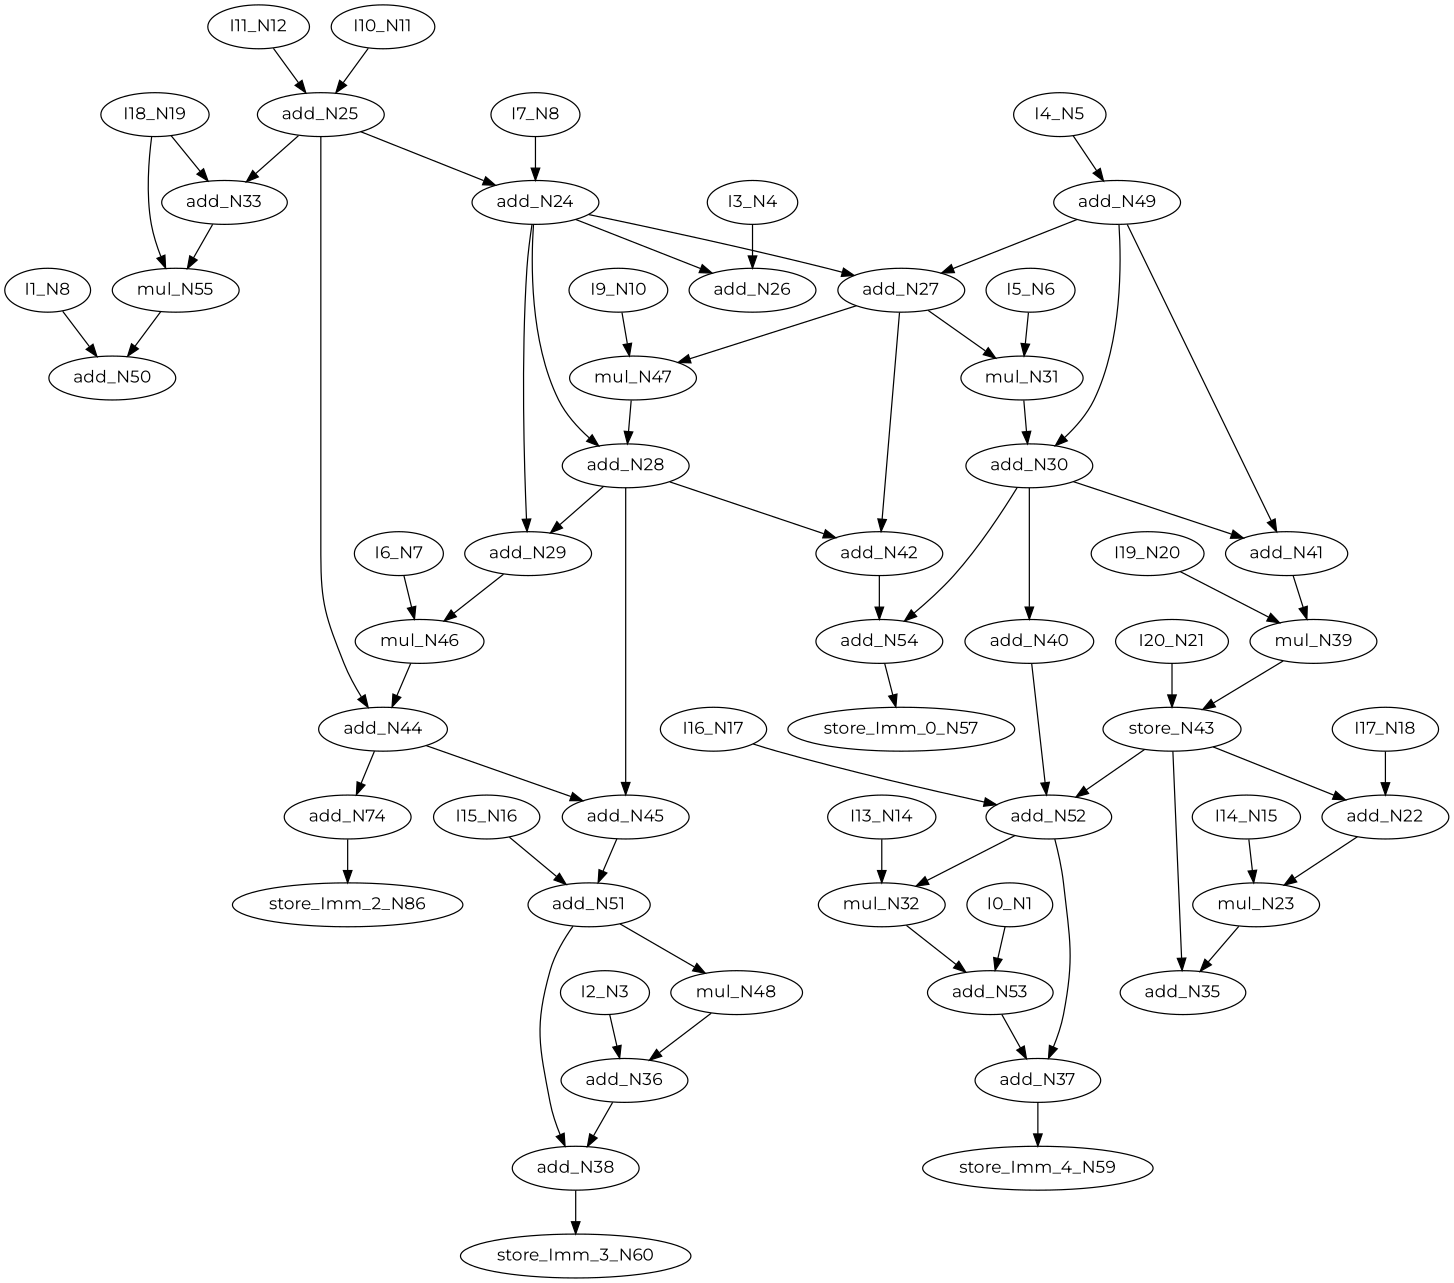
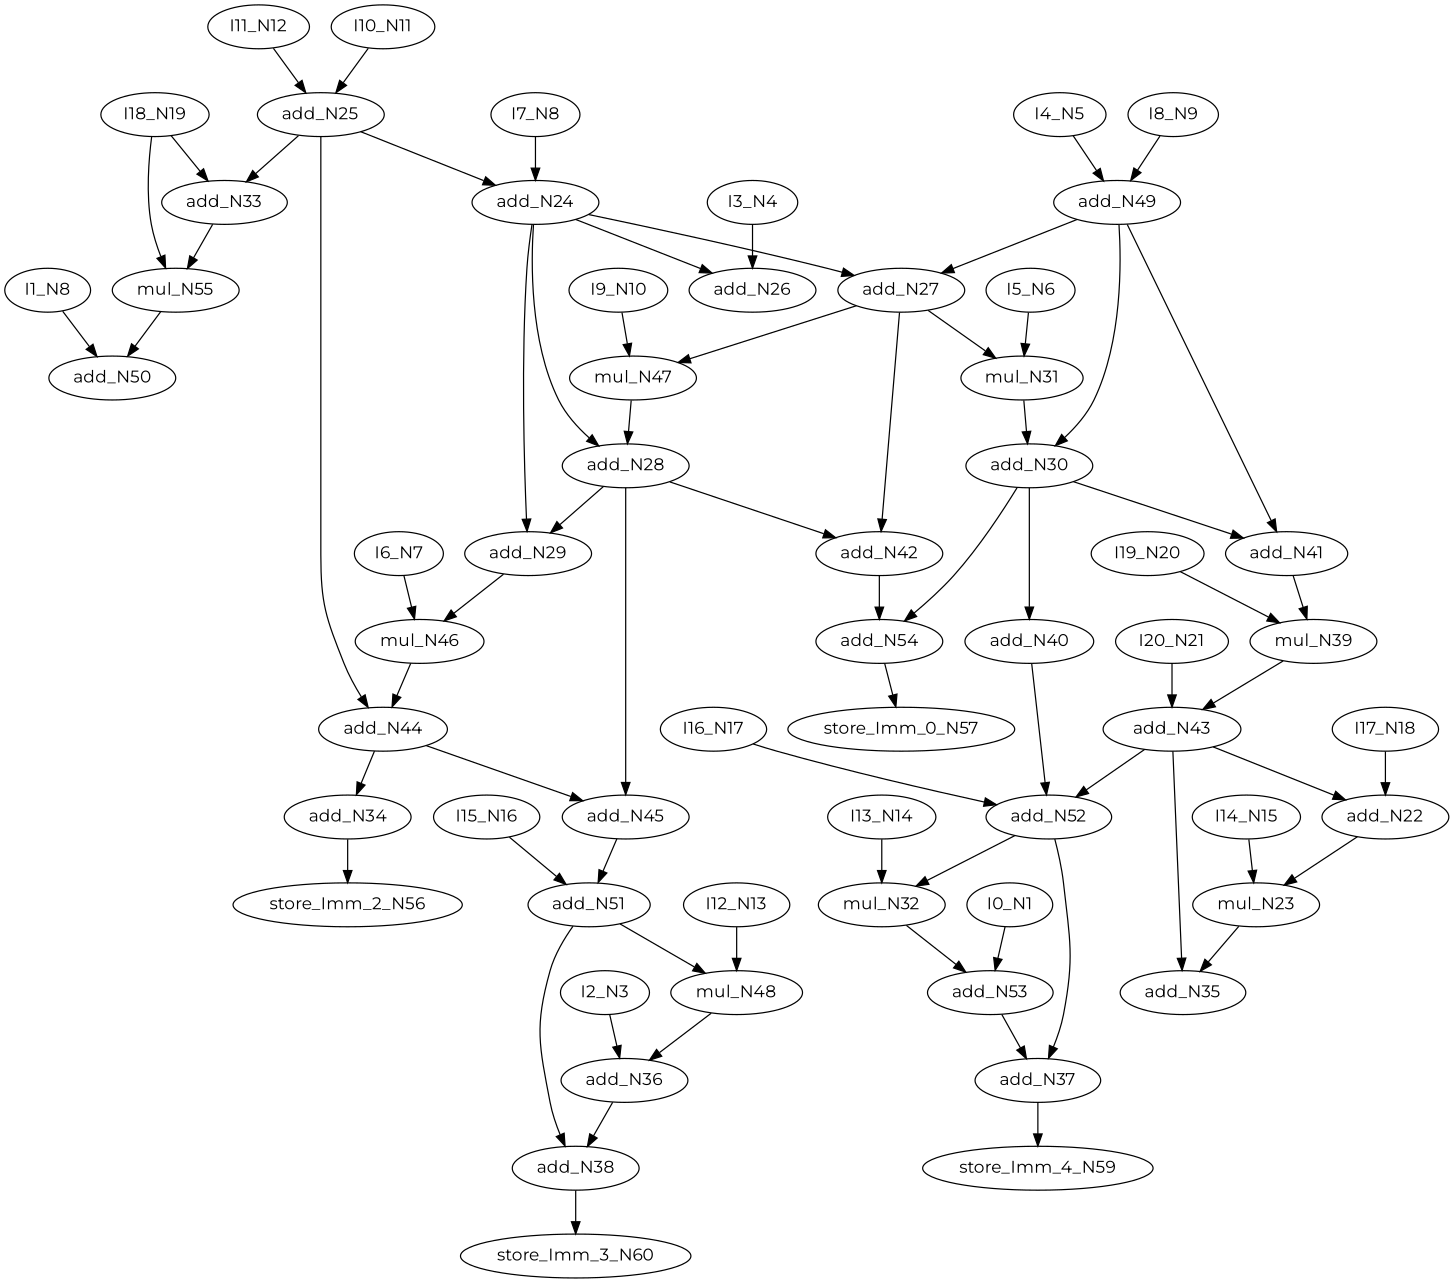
none -> (1173, 115)
(1172, 729) -> (1172, 729)
(348, 817) -> (348, 817)
(348, 905) -> (348, 905)
none -> (737, 905)
